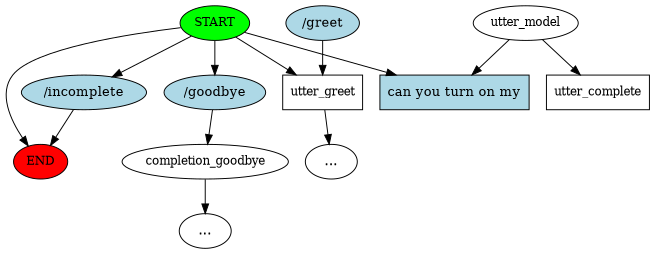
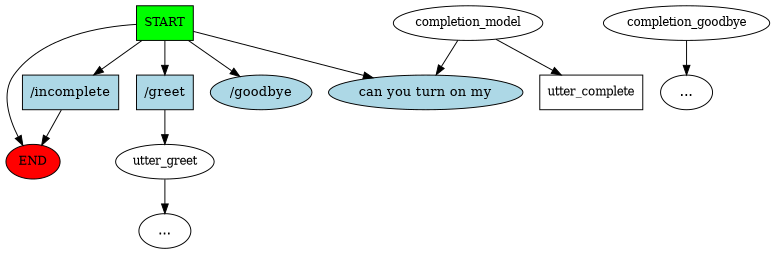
(215, 23) -> (165, 23)
(323, 23) -> (165, 92)
(526, 23) -> (468, 23)
(262, 53) -> (165, 53)
(84, 92) -> (71, 92)
(323, 92) -> (165, 162)
(455, 92) -> (426, 92)
(211, 122) -> none
